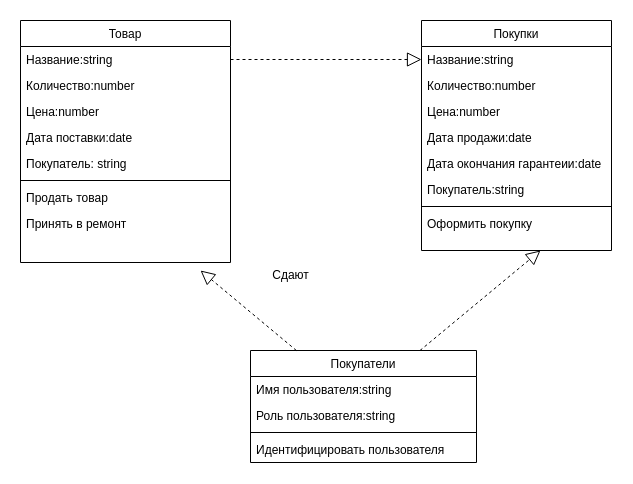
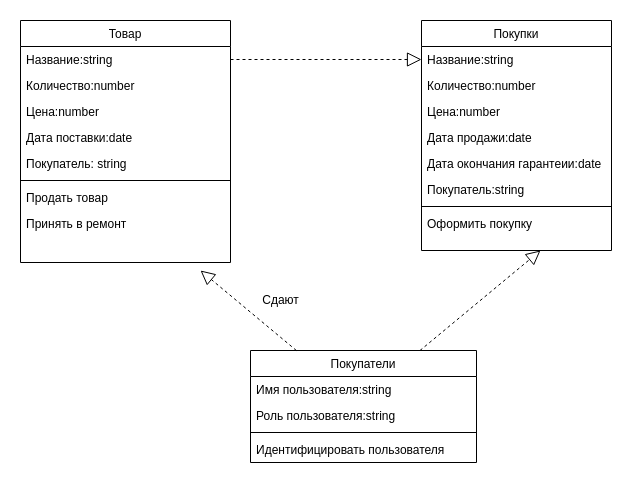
(291, 276) -> (281, 301)
